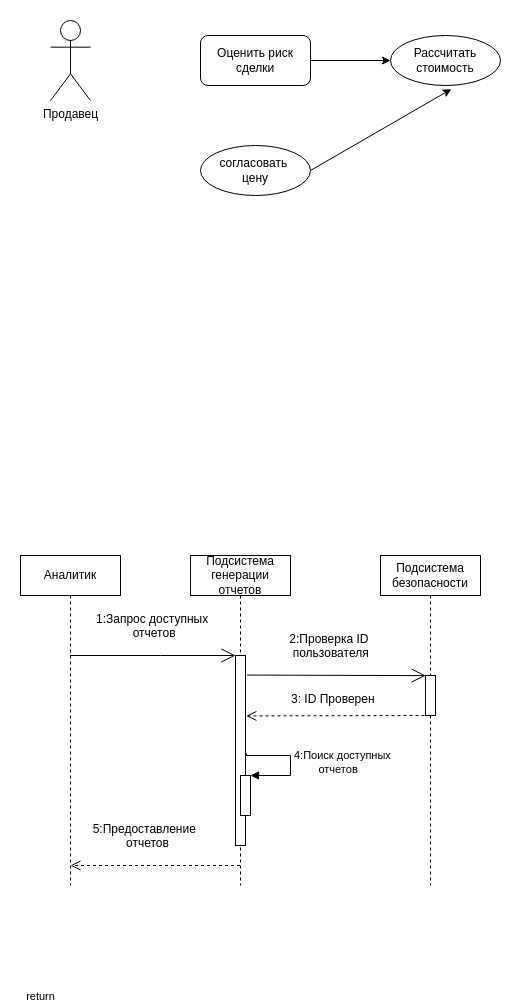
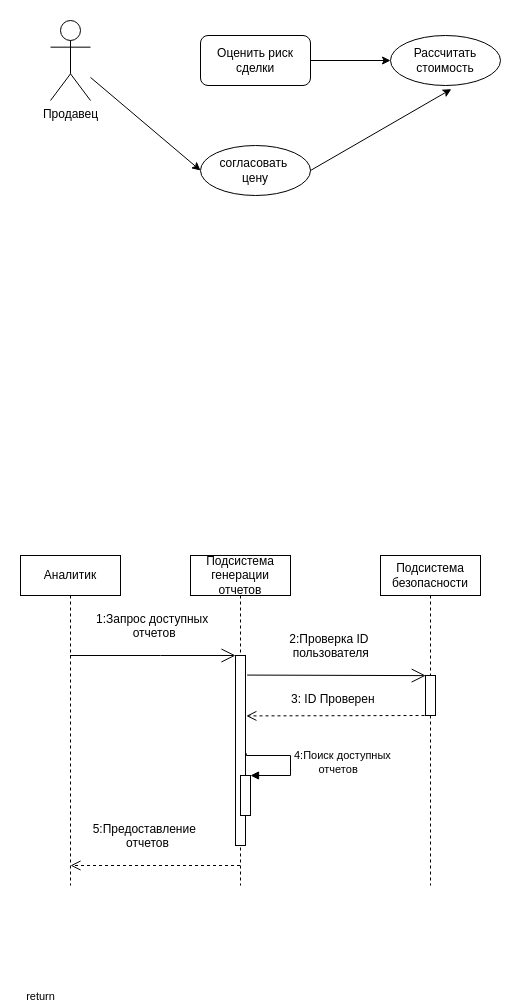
none -> (143, 122)
